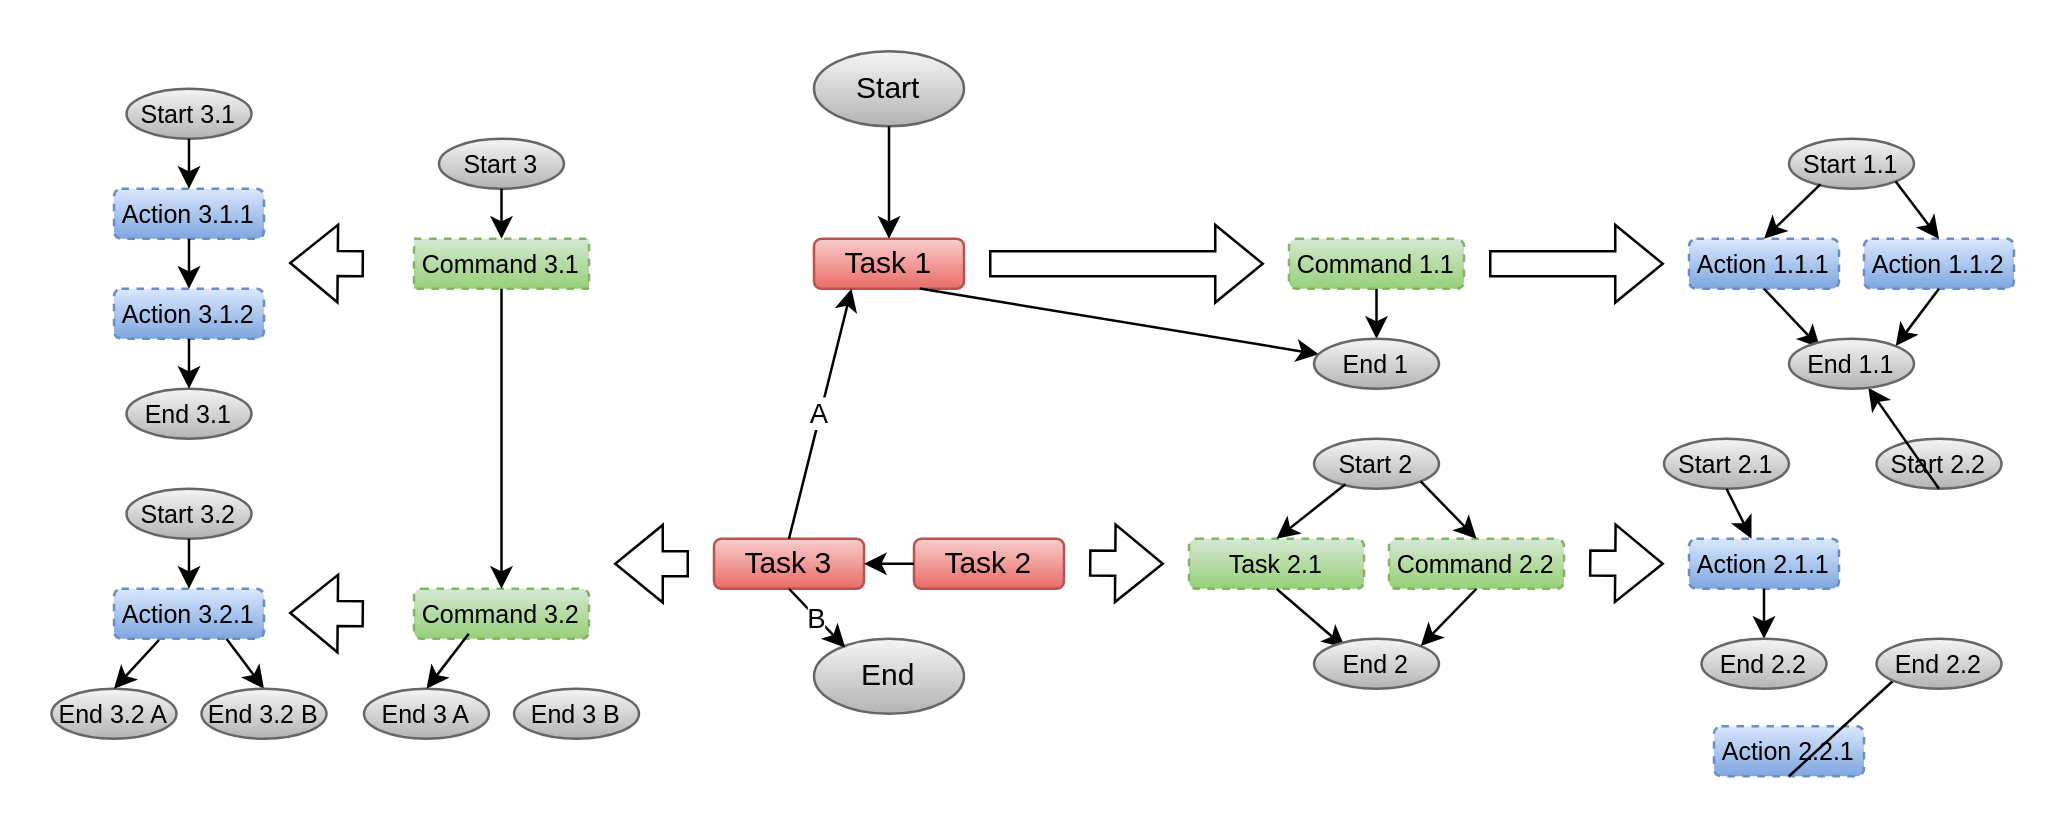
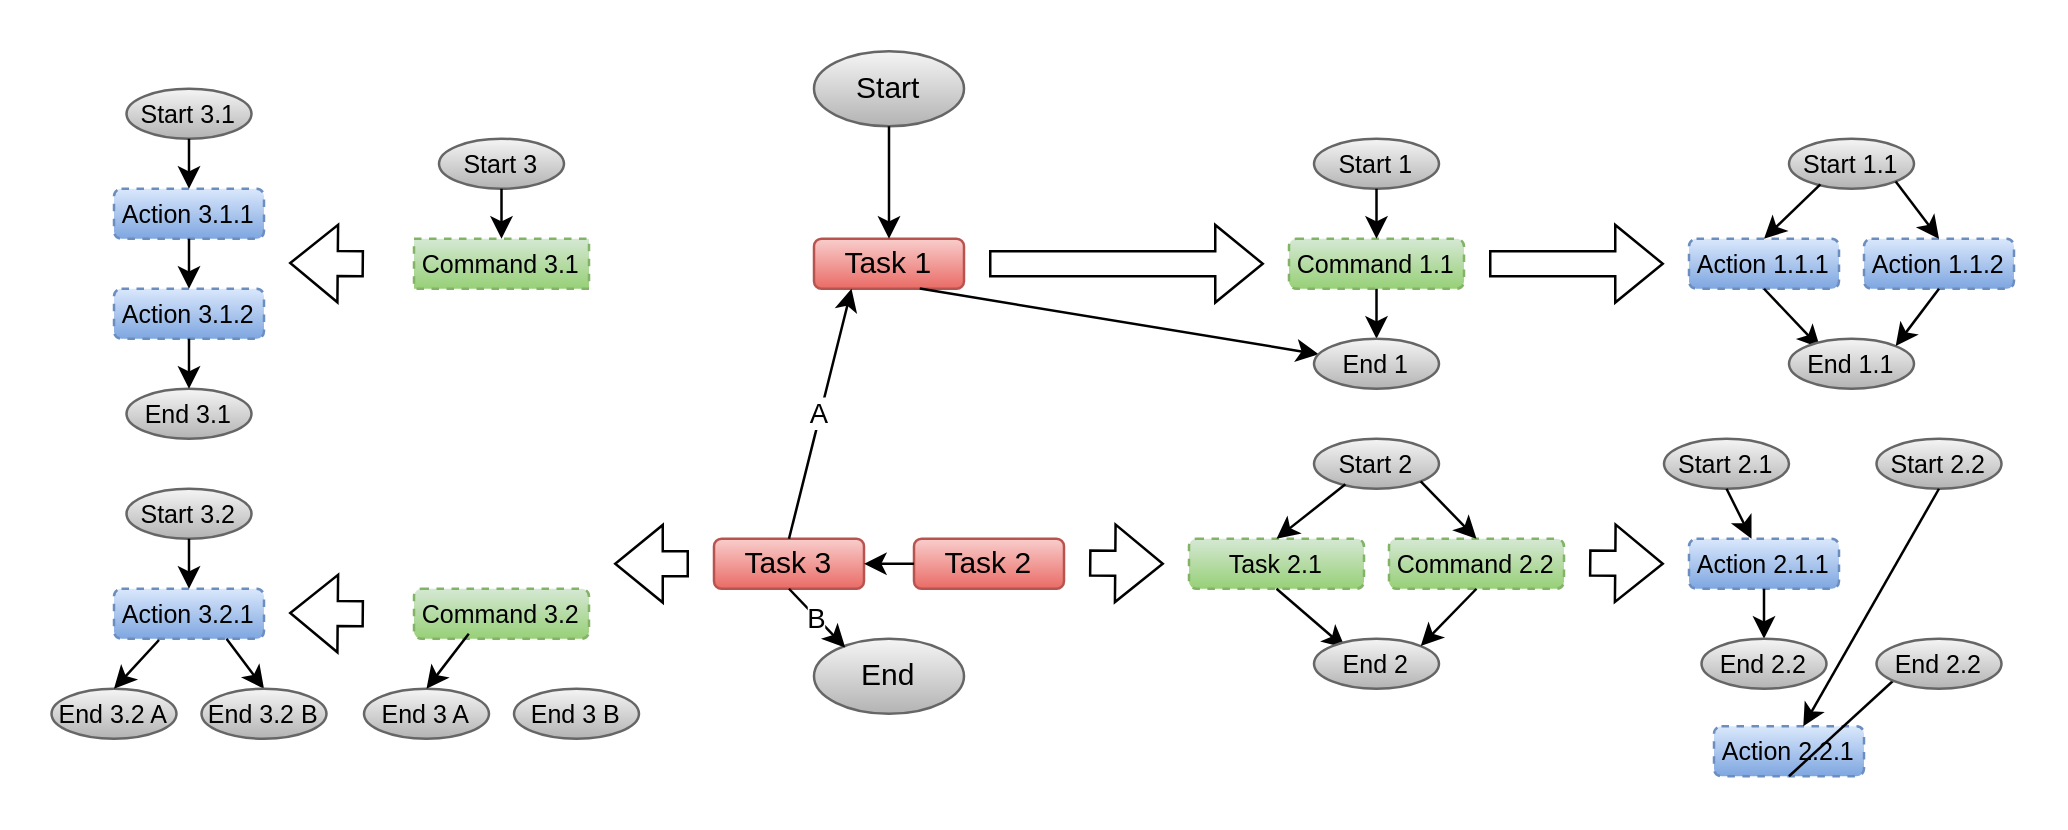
none -> (1376, 164)
none -> (1376, 206)
(501, 431) -> none
(1908, 445) -> (1875, 600)
